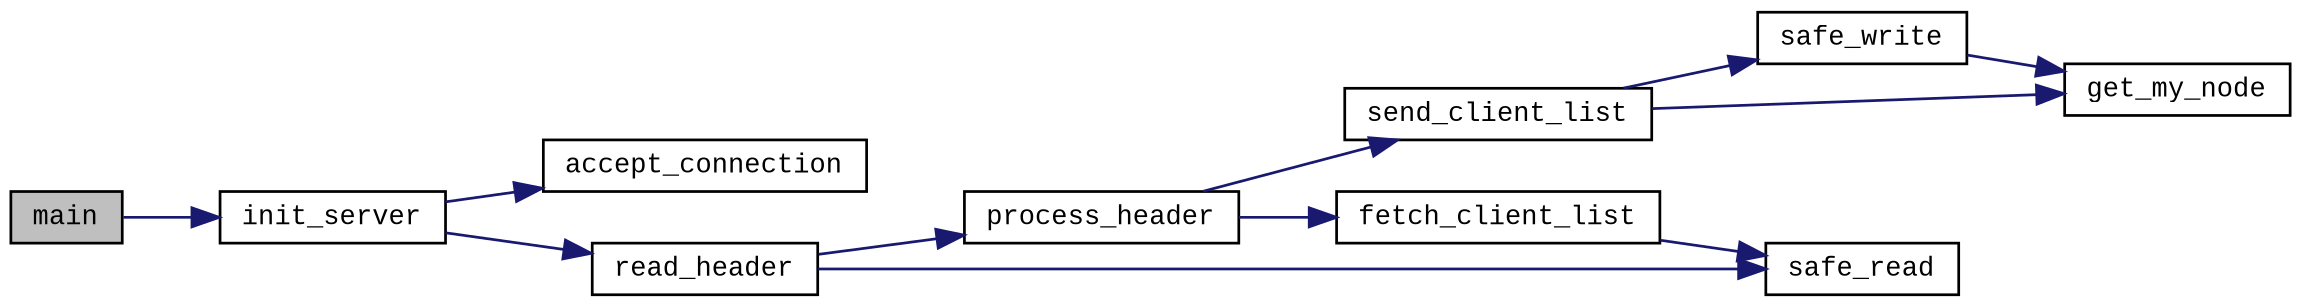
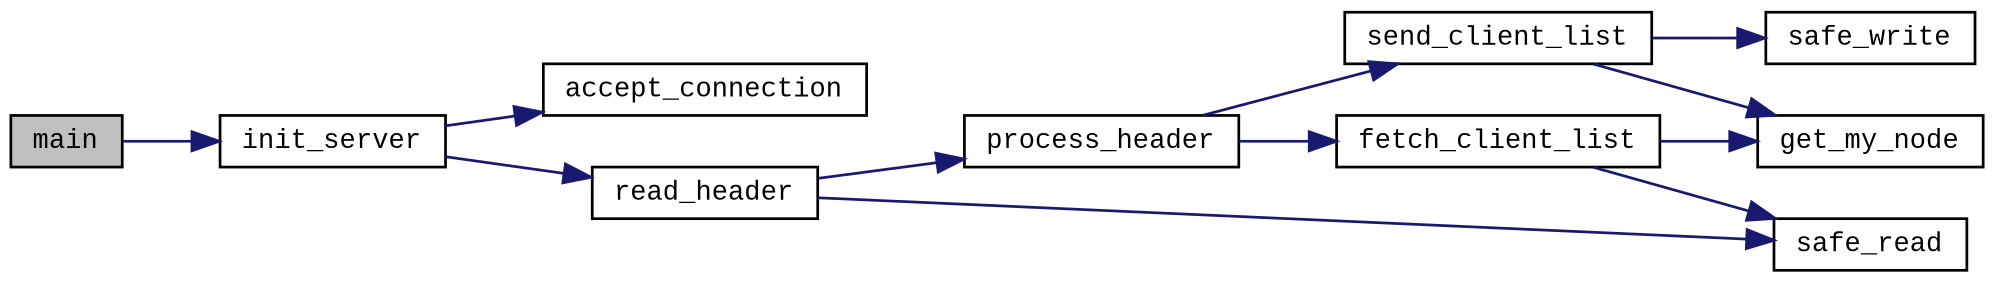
(2002, 61) -> (1695, 141)
